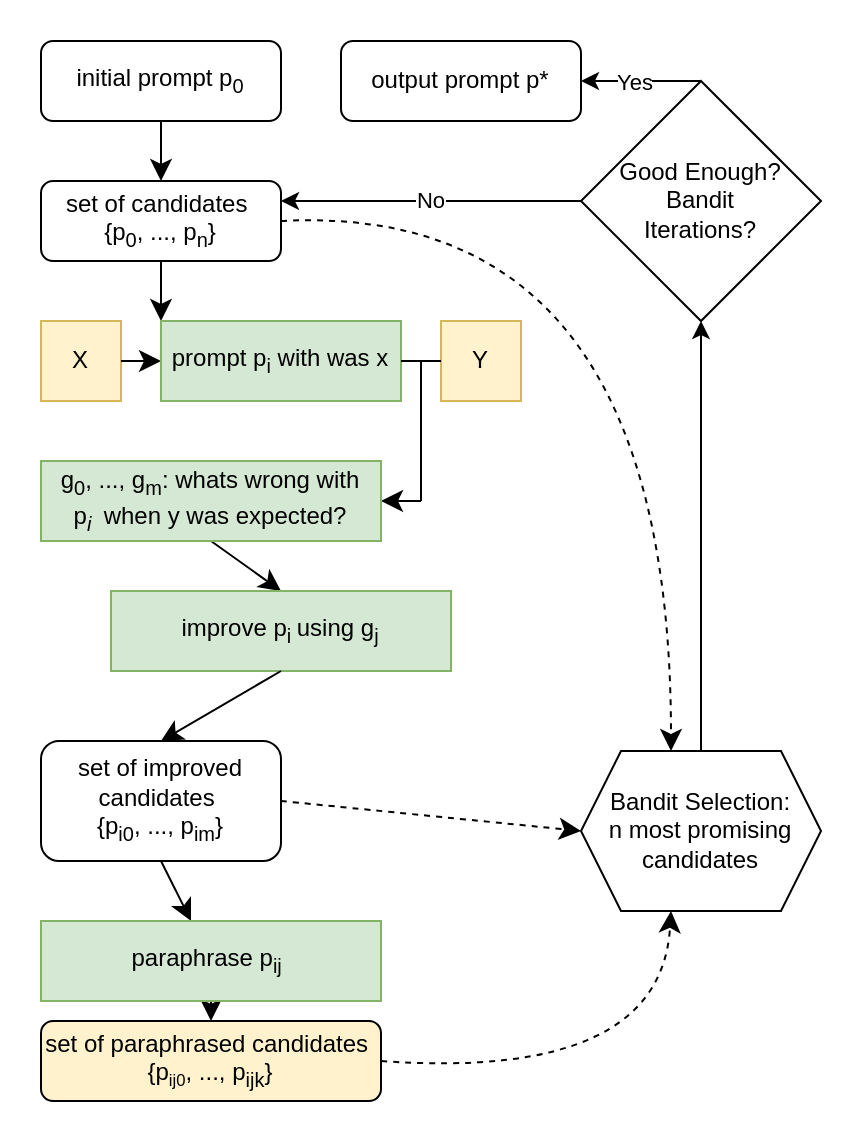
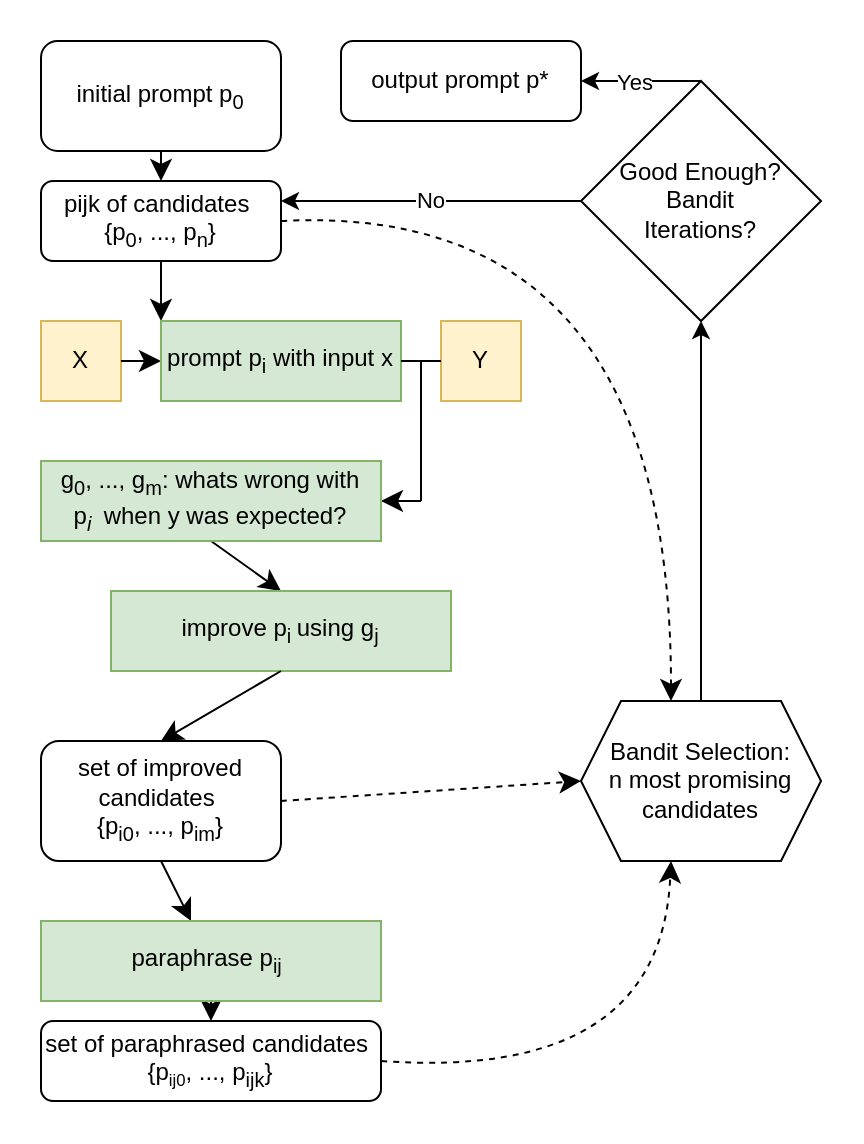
(161, 81) -> (161, 96)
(161, 221) -> (161, 221)
(281, 361) -> (281, 361)
(701, 831) -> (701, 781)
(211, 1061) -> (211, 1061)
